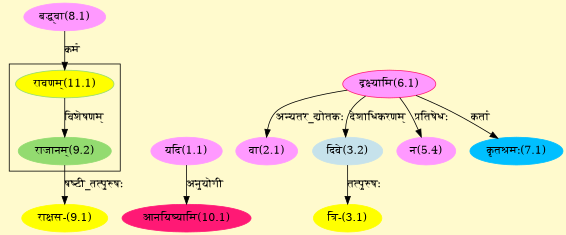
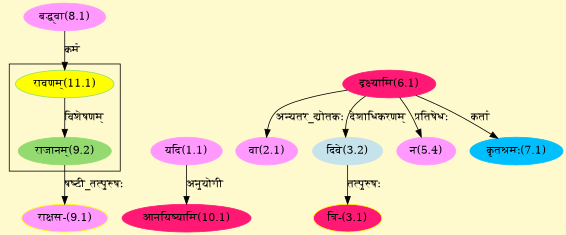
(389, 84) -> (389, 84)
(65, 218) -> (65, 218)
(348, 218) -> (348, 218)
